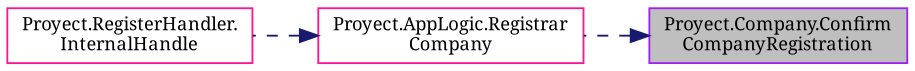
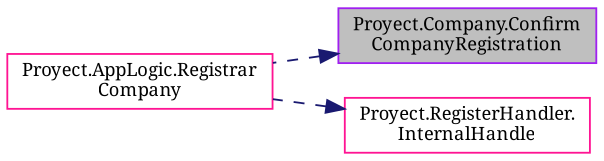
(276, 36) -> (300, 103)
